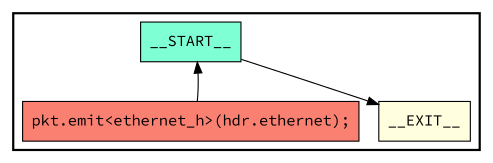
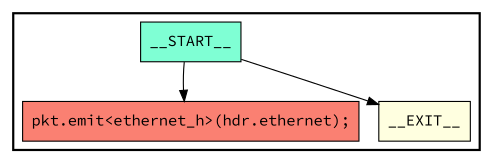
(198, 87) -> (183, 76)
